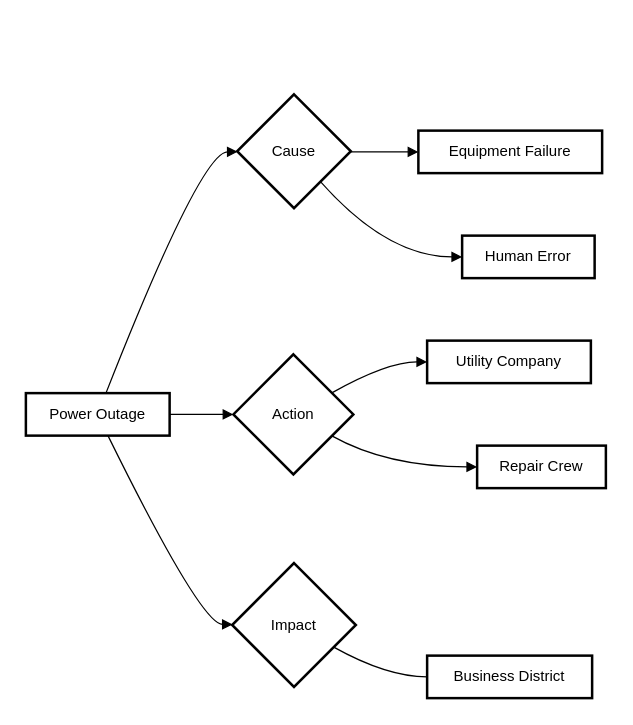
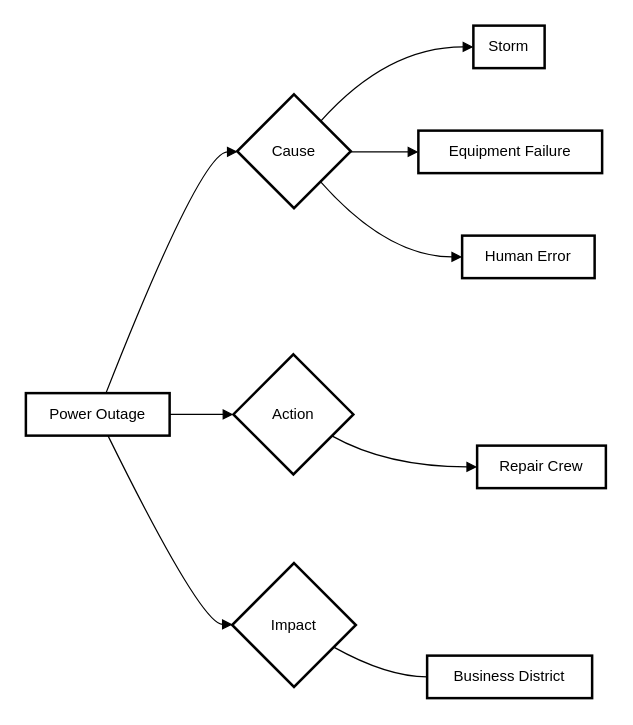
none -> (509, 47)
none -> (384, 69)
(509, 362) -> none
(372, 373) -> none
